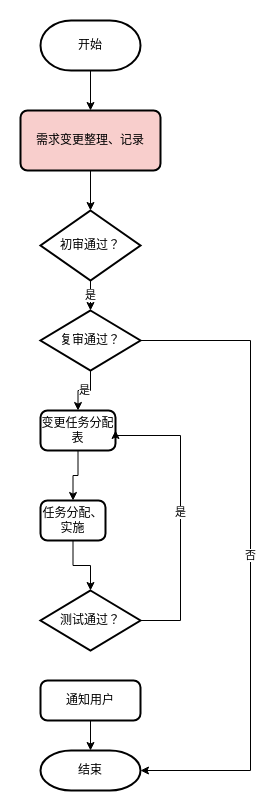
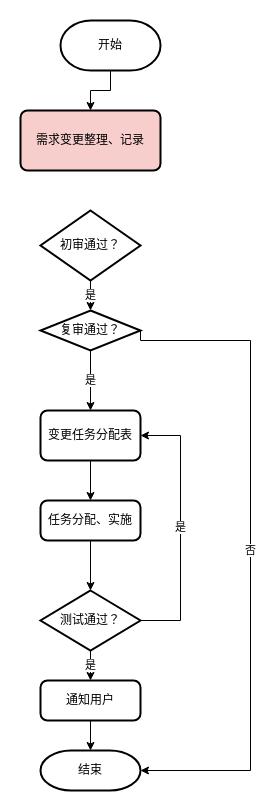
(91, 46) -> (111, 46)
(91, 187) -> none
(91, 341) -> (91, 331)
(78, 431) -> (91, 436)
(73, 521) -> (91, 521)
none -> (91, 662)
